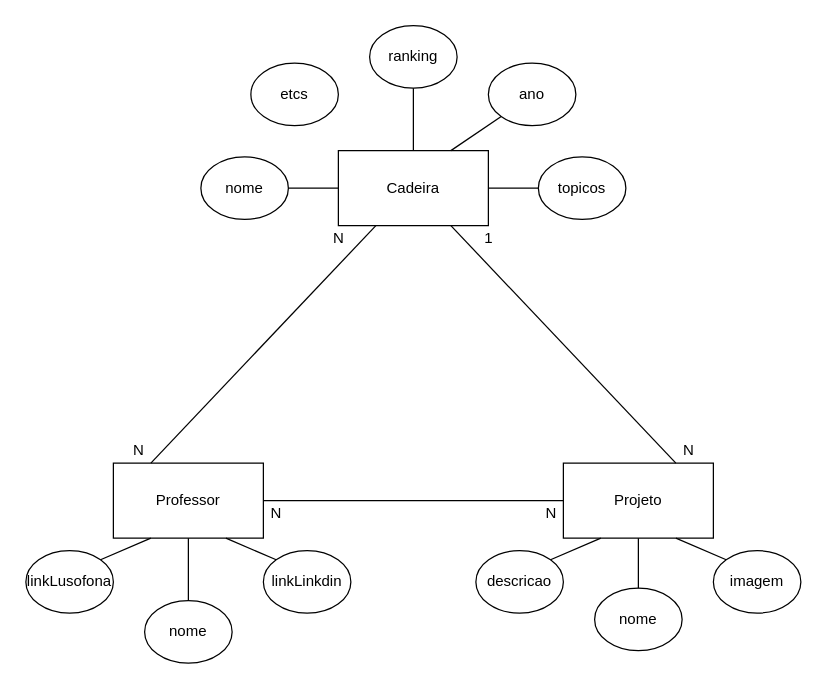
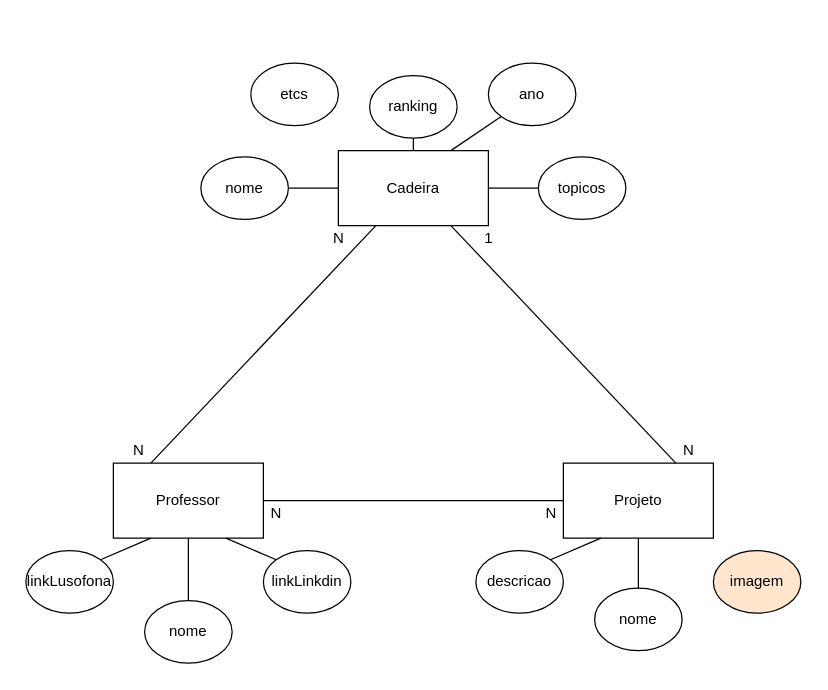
(413, 57) -> (413, 107)
(701, 549) -> none
(757, 582) -> (757, 582)
